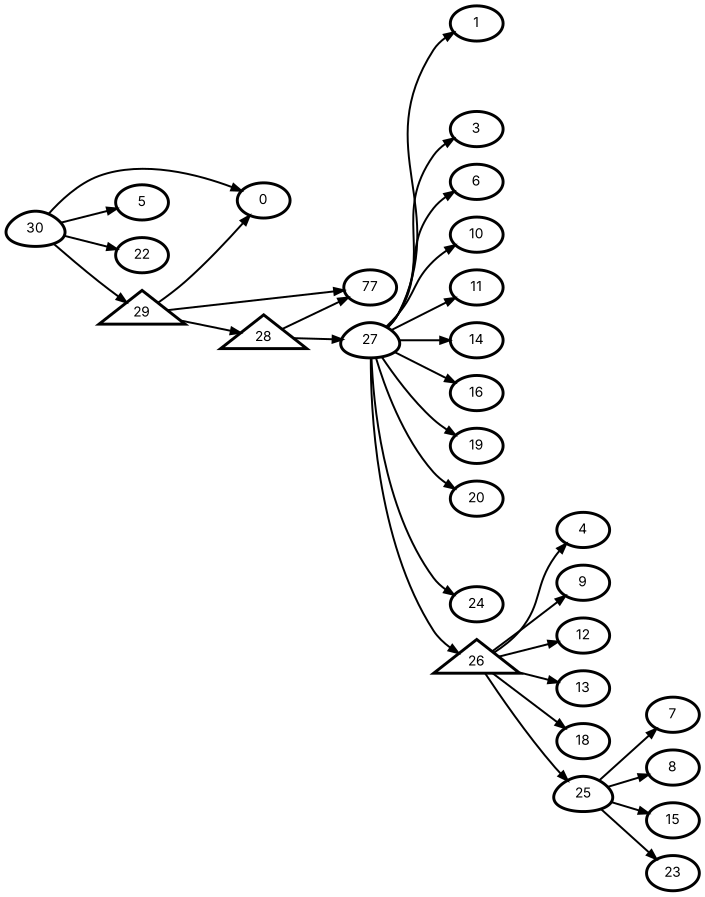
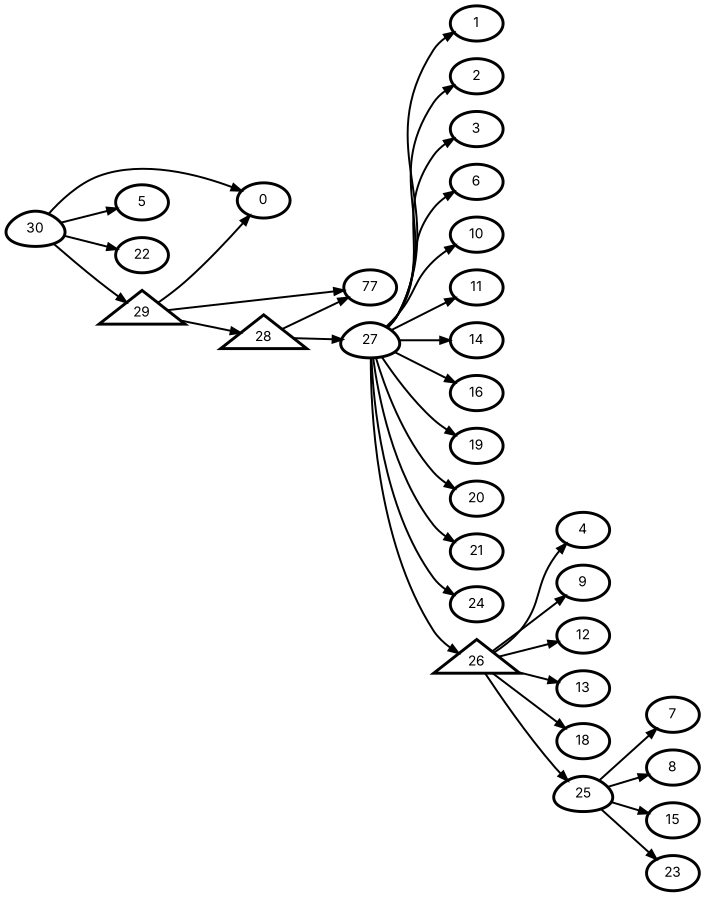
none -> (477, 76)
none -> (477, 551)
